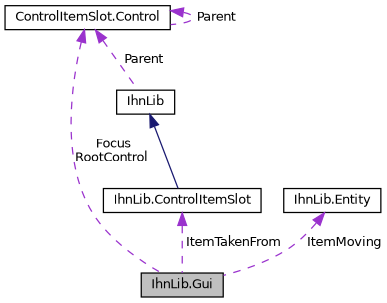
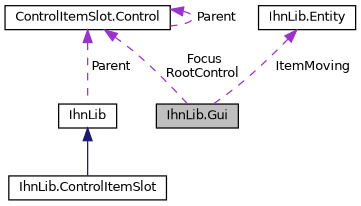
(182, 249) -> none
